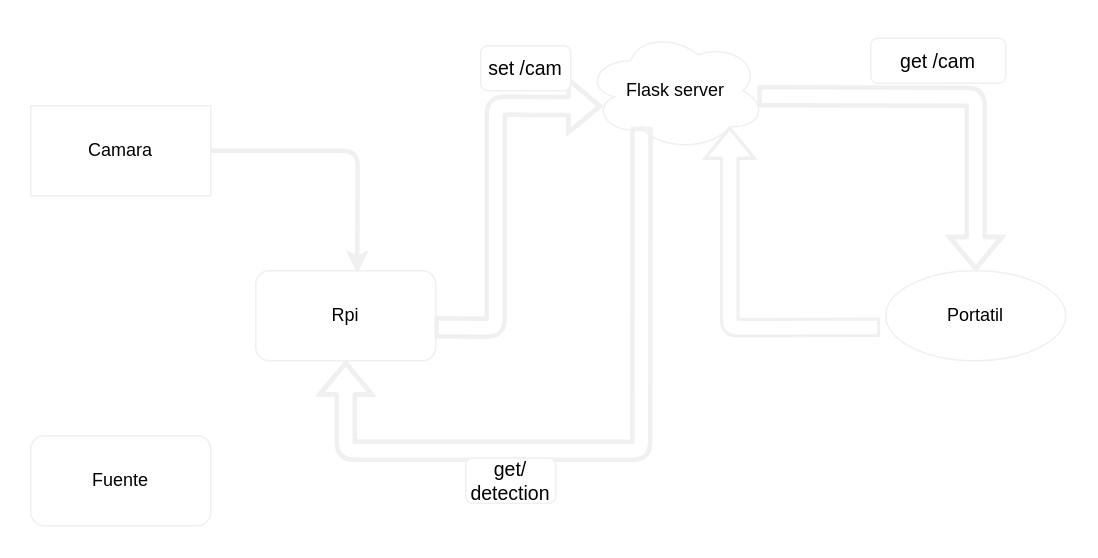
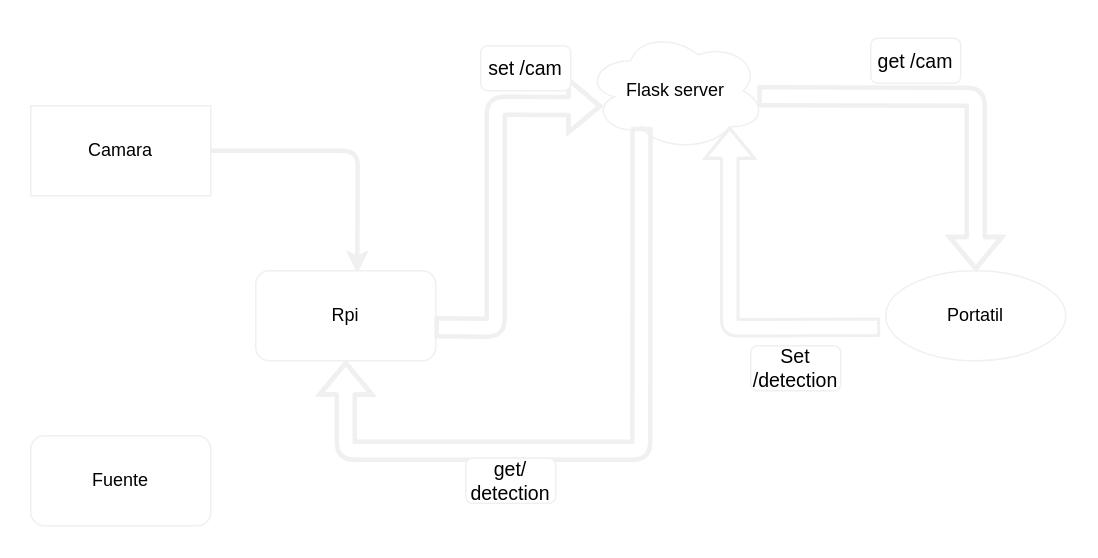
(938, 61) -> (916, 61)
none -> (796, 368)
